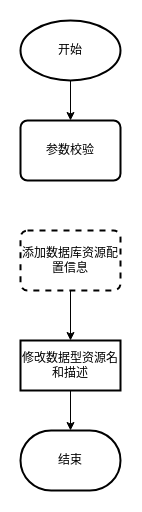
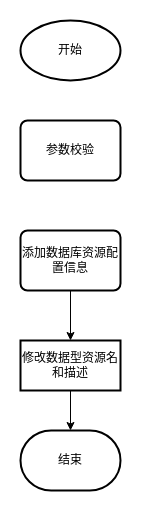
(71, 97) -> none
(71, 261) -> (71, 261)
